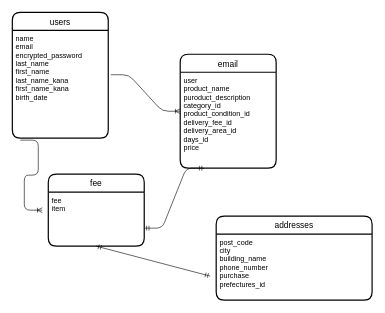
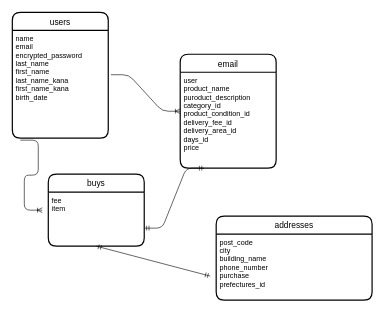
(96, 184) -> (96, 184)
